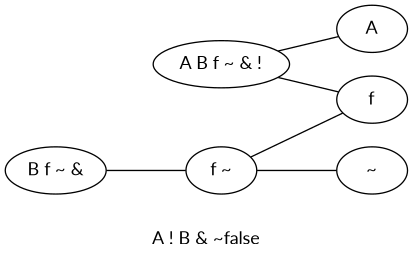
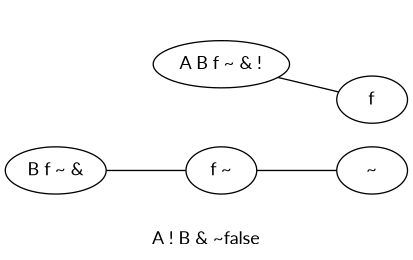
(372, 29) -> none
(297, 135) -> none
